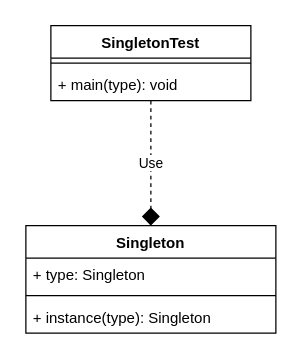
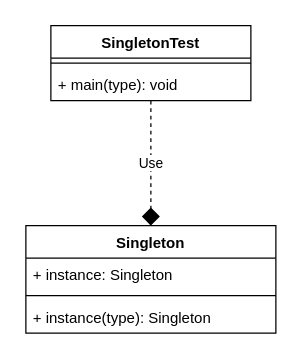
(94, 275) -> (109, 275)
